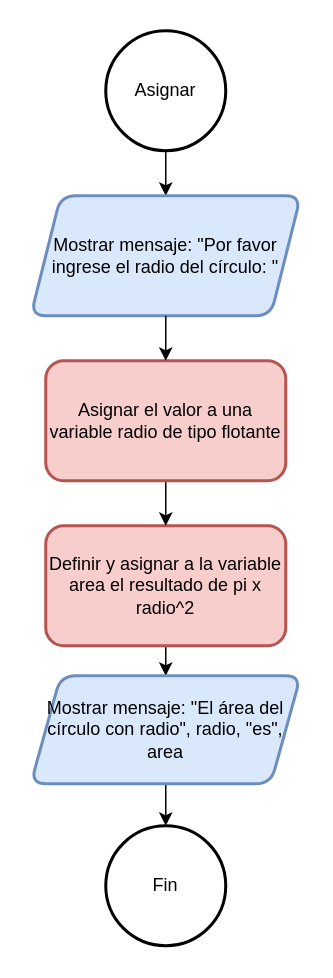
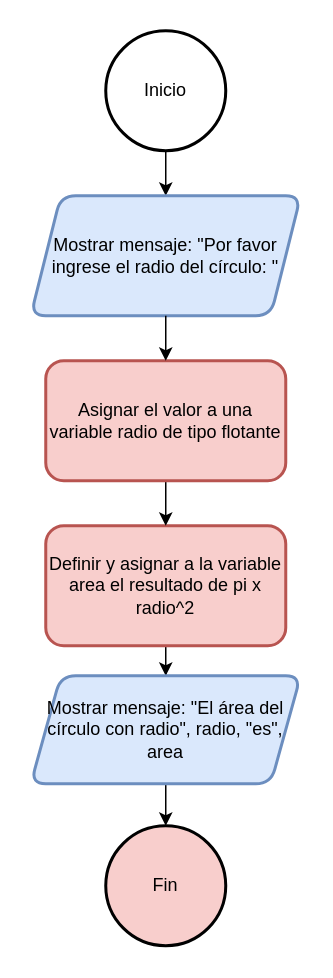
(166, 91) -> (166, 91)
(166, 886) -> (166, 886)
